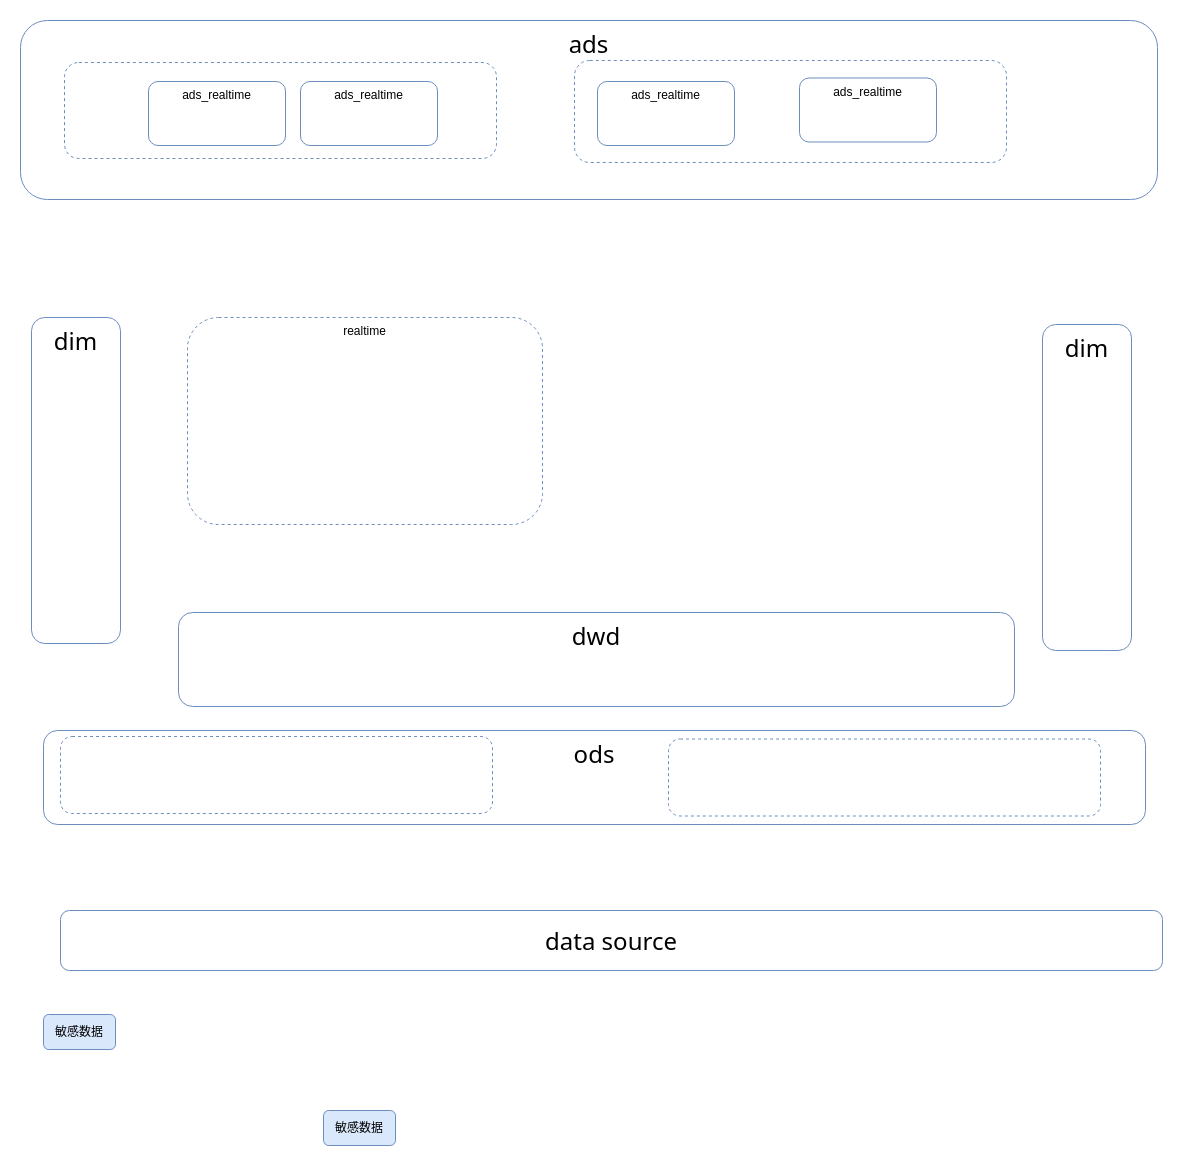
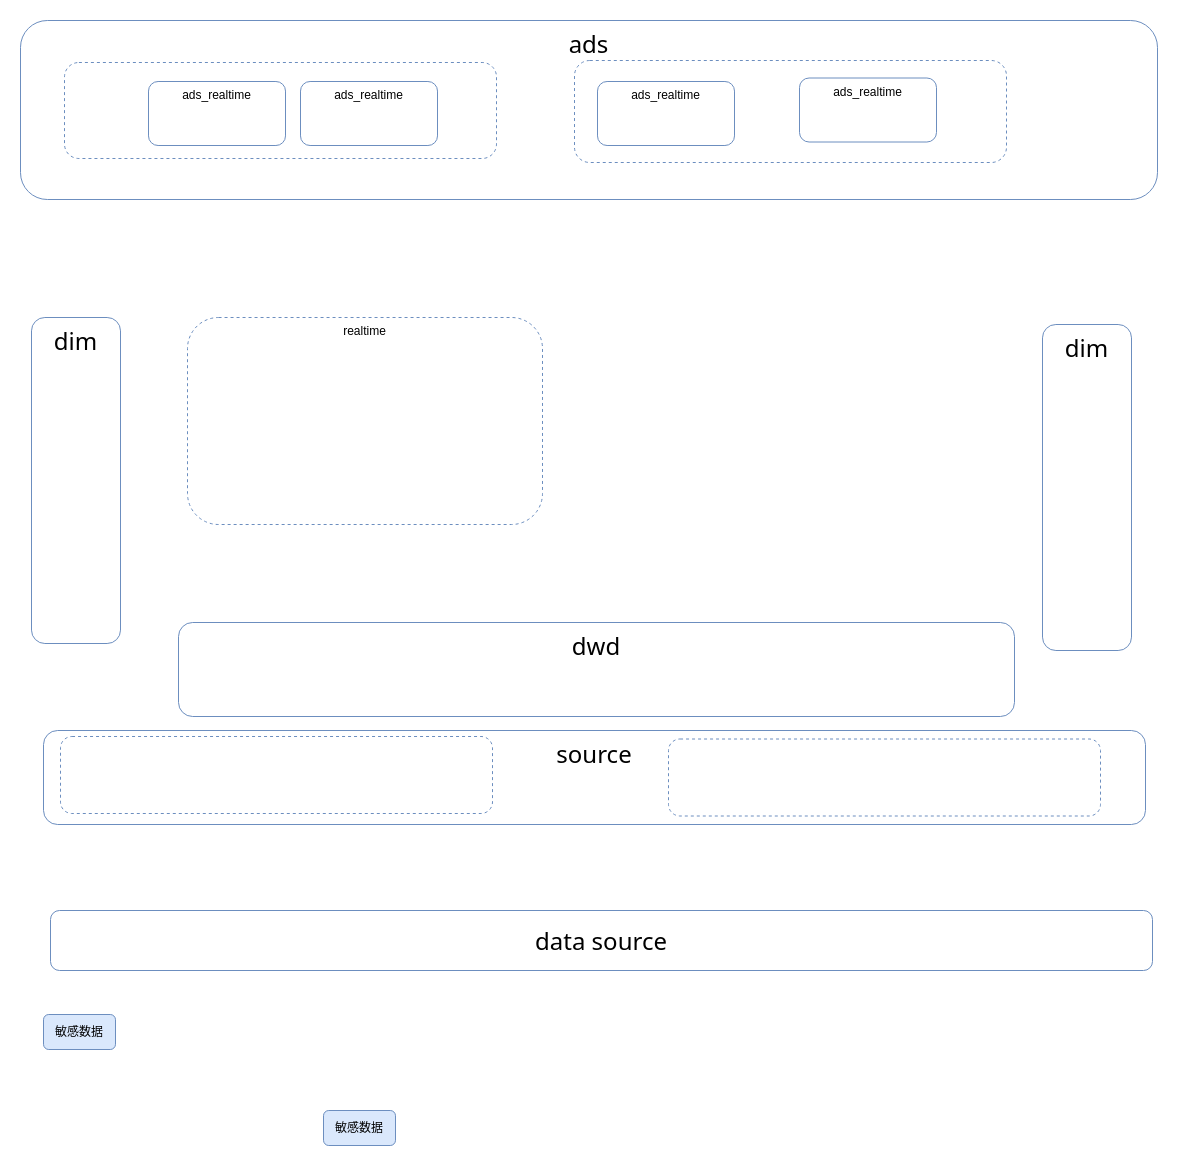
(597, 660) -> (597, 670)
(595, 745) -> (595, 745)
(612, 941) -> (602, 941)
